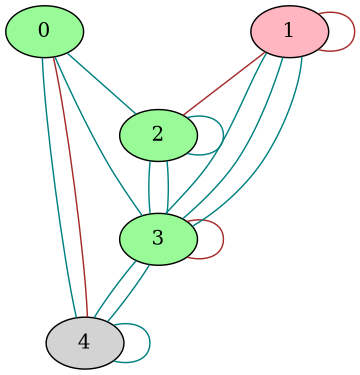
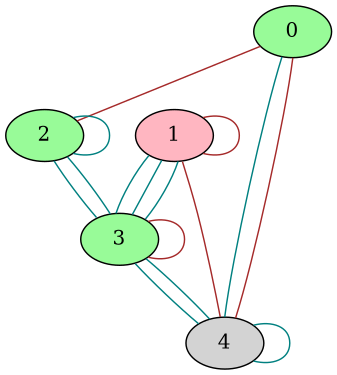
(102, 84) -> (169, 84)
(224, 84) -> (204, 239)
(94, 139) -> none
